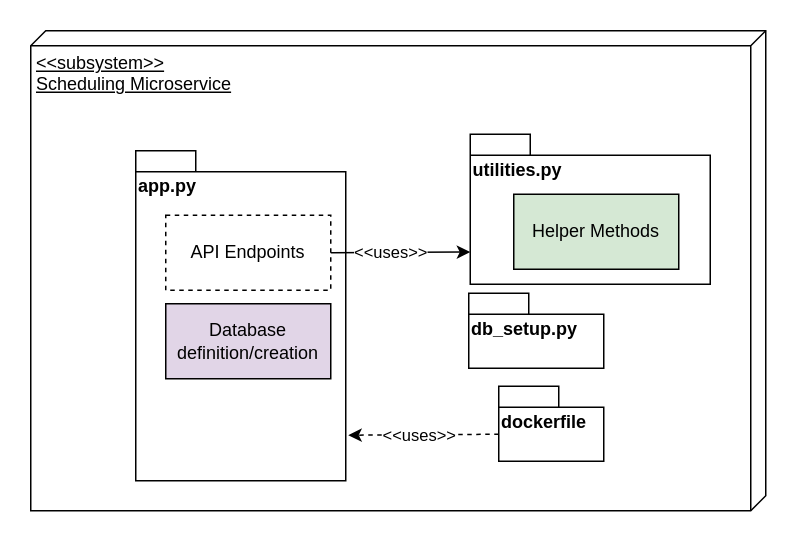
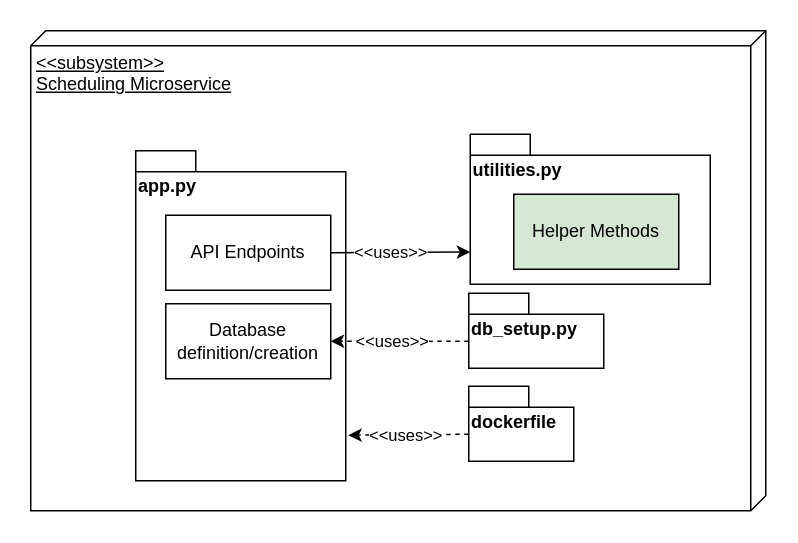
(248, 253) -> (248, 253)
(248, 341) -> (248, 341)
none -> (405, 341)
(551, 424) -> (521, 424)
